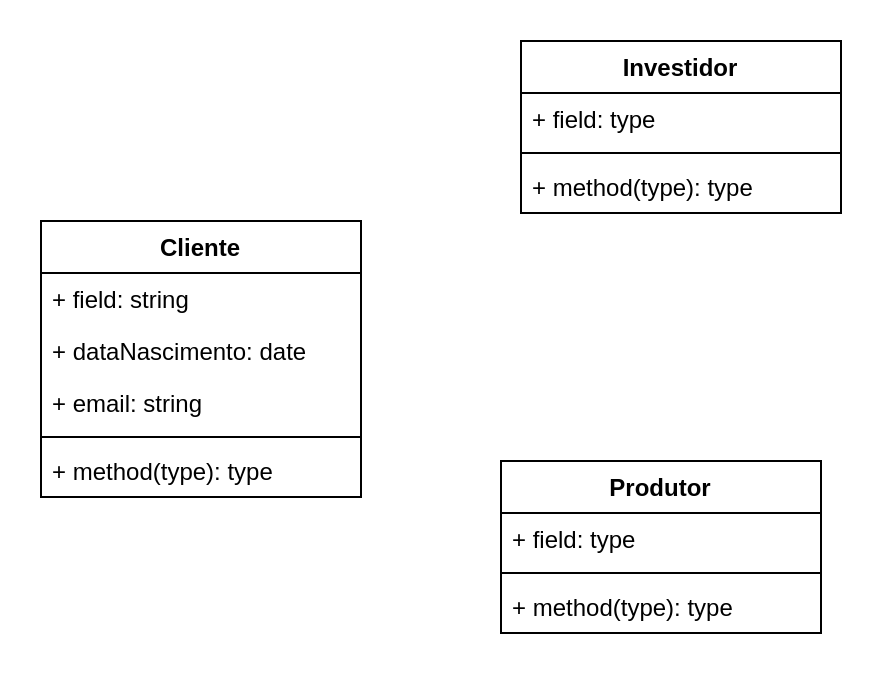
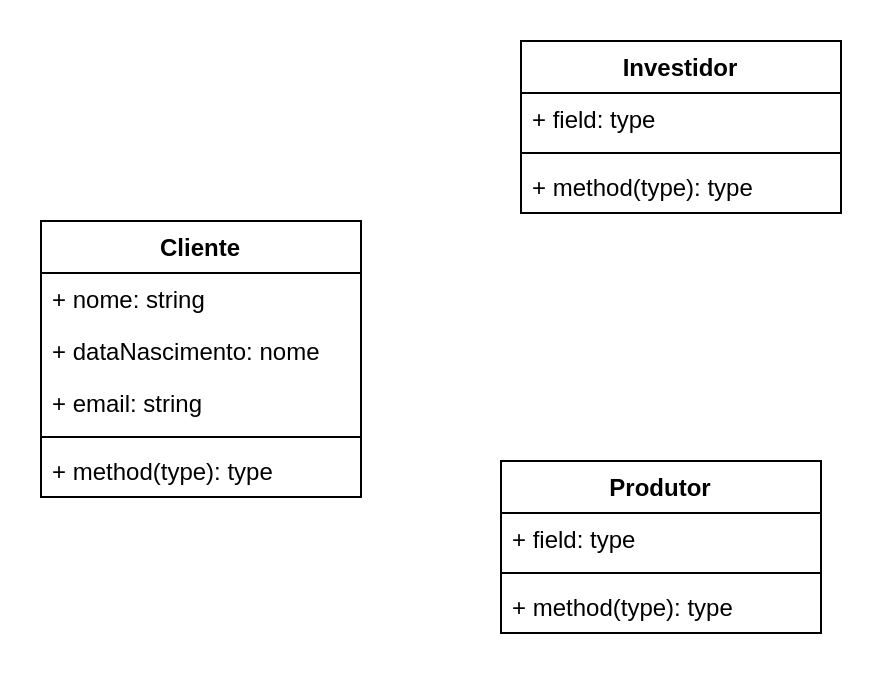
(135, 301) -> (135, 301)
(188, 353) -> (188, 353)
